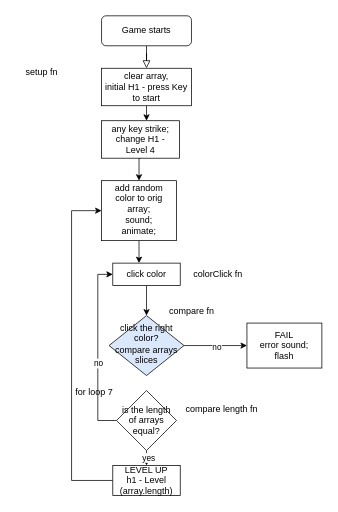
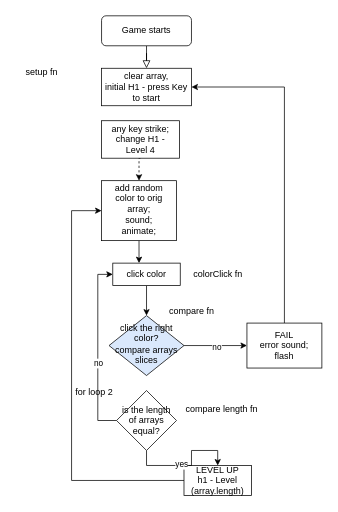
(147, 110) -> none
(139, 166) -> (139, 166)
none -> (285, 204)
(95, 393) -> (95, 393)
(147, 480) -> (218, 480)
